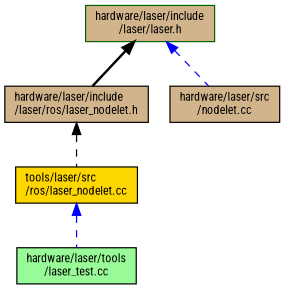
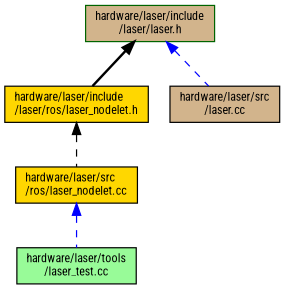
(77, 104) -> (77, 104)
(225, 104) -> (225, 104)
(77, 185) -> (77, 185)
